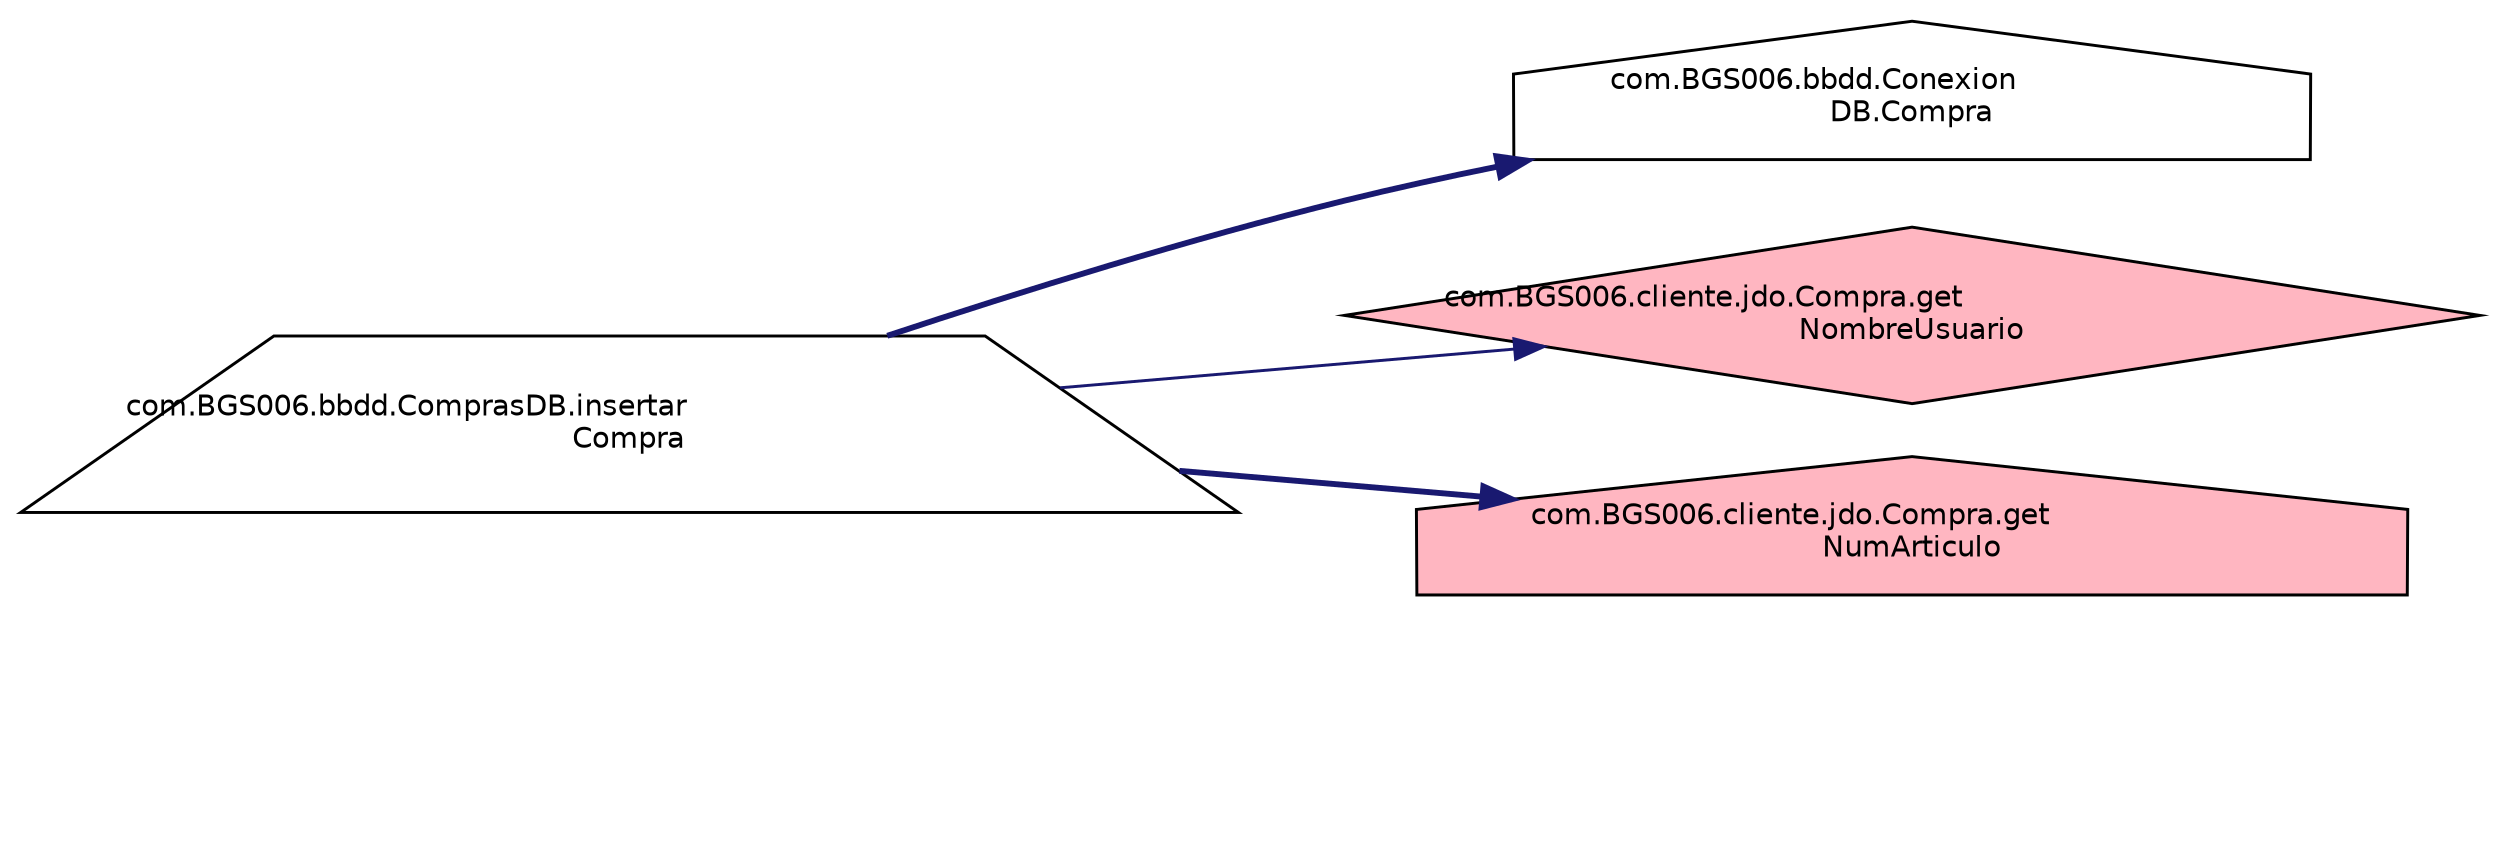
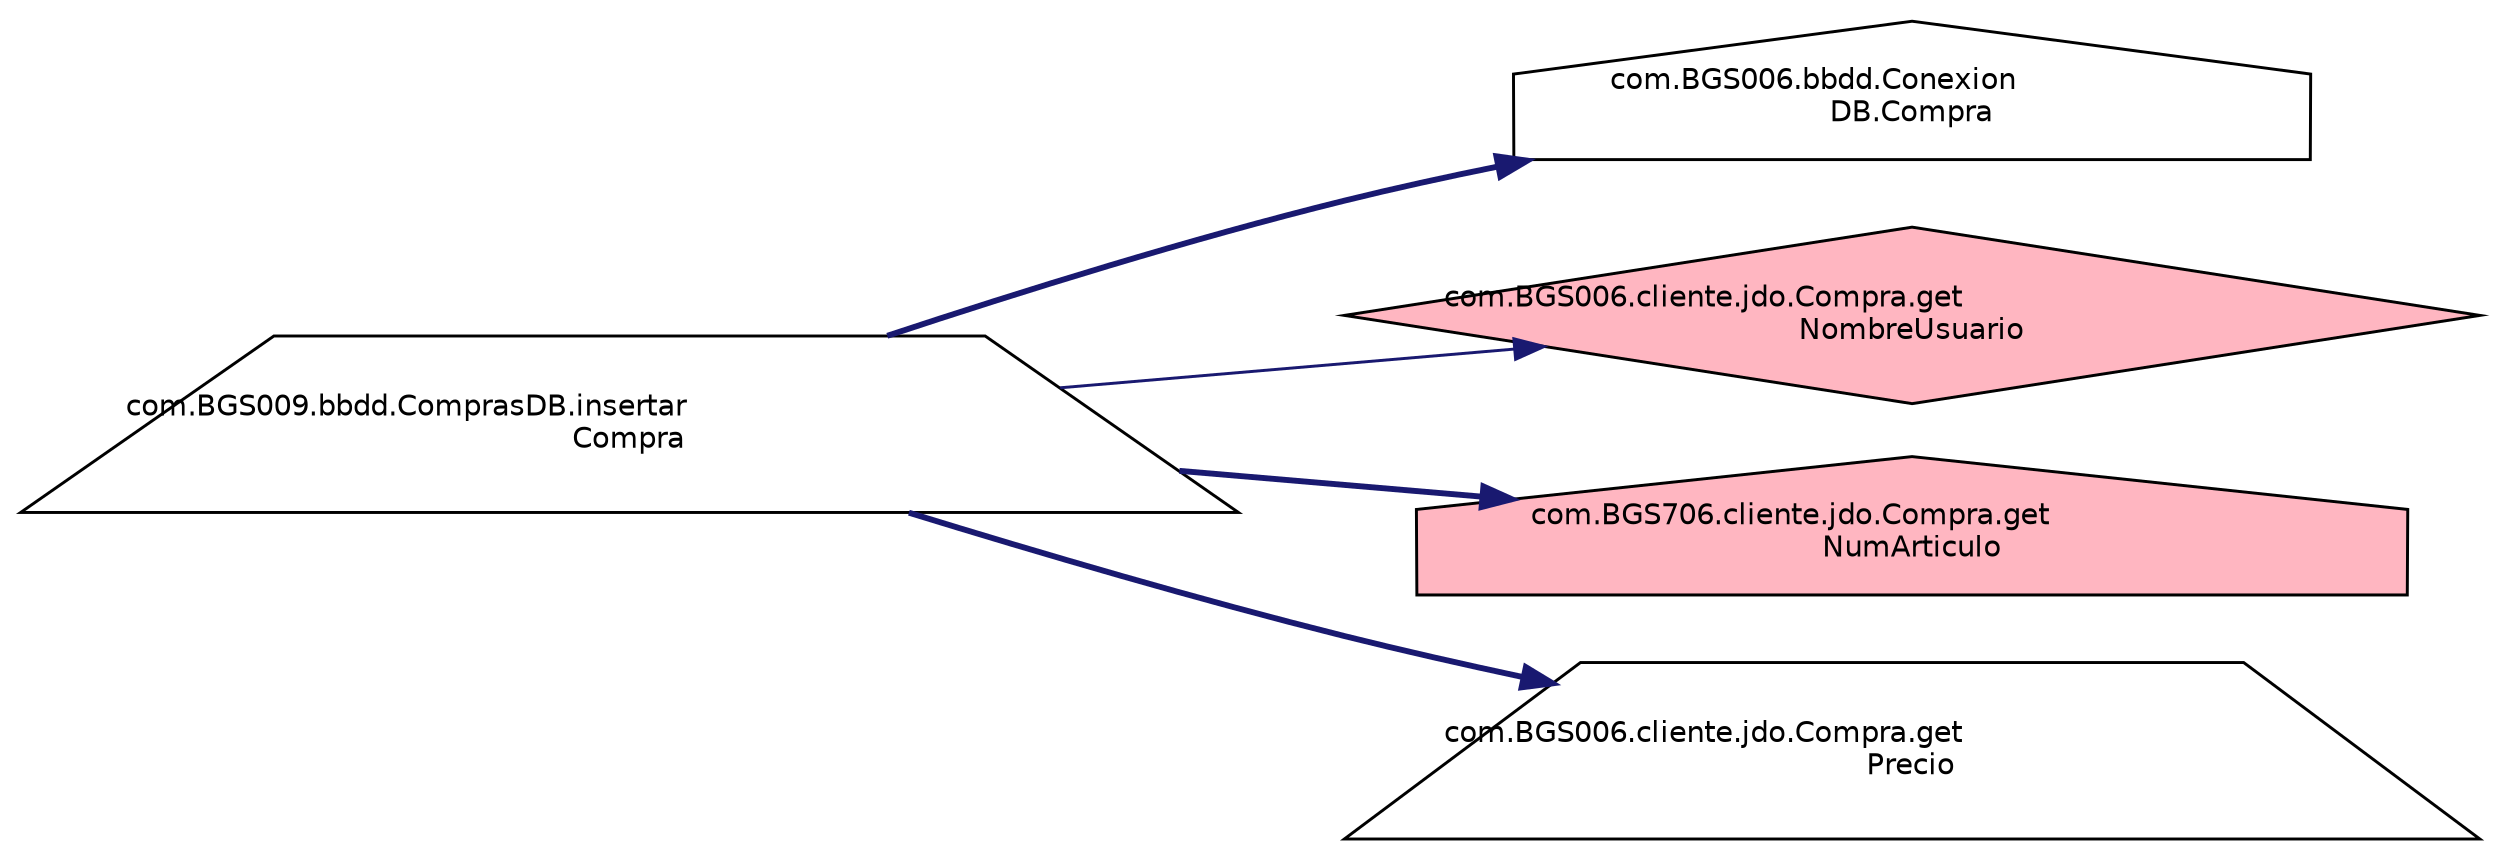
(630, 424) -> (630, 424)
(1912, 533) -> (1912, 533)
none -> (1912, 751)
